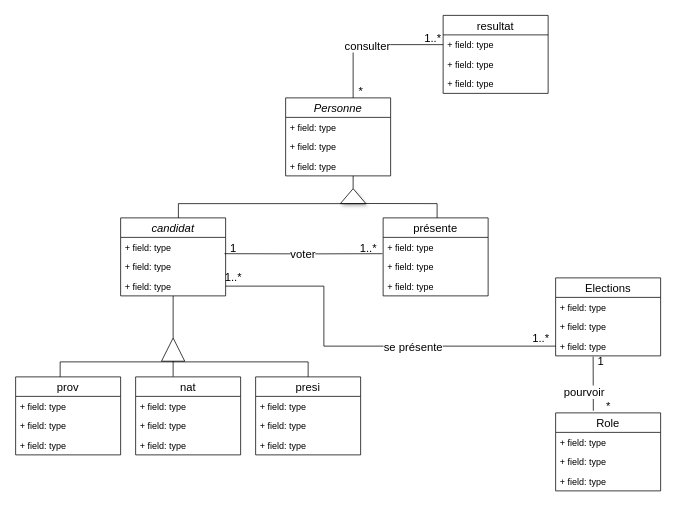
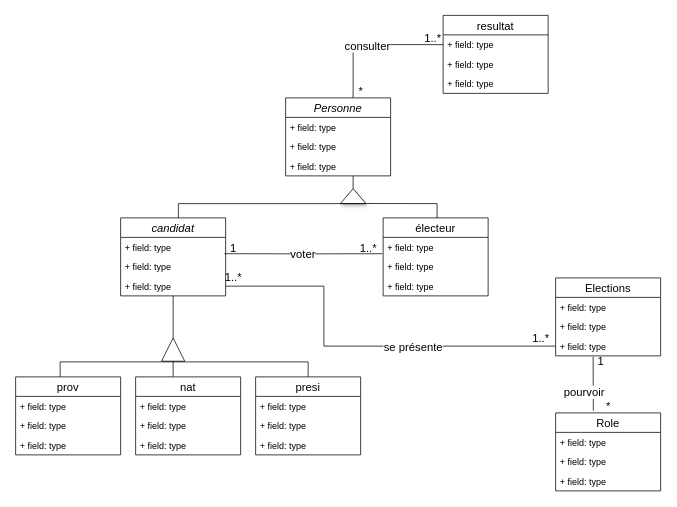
(435, 228) -> (435, 228)
